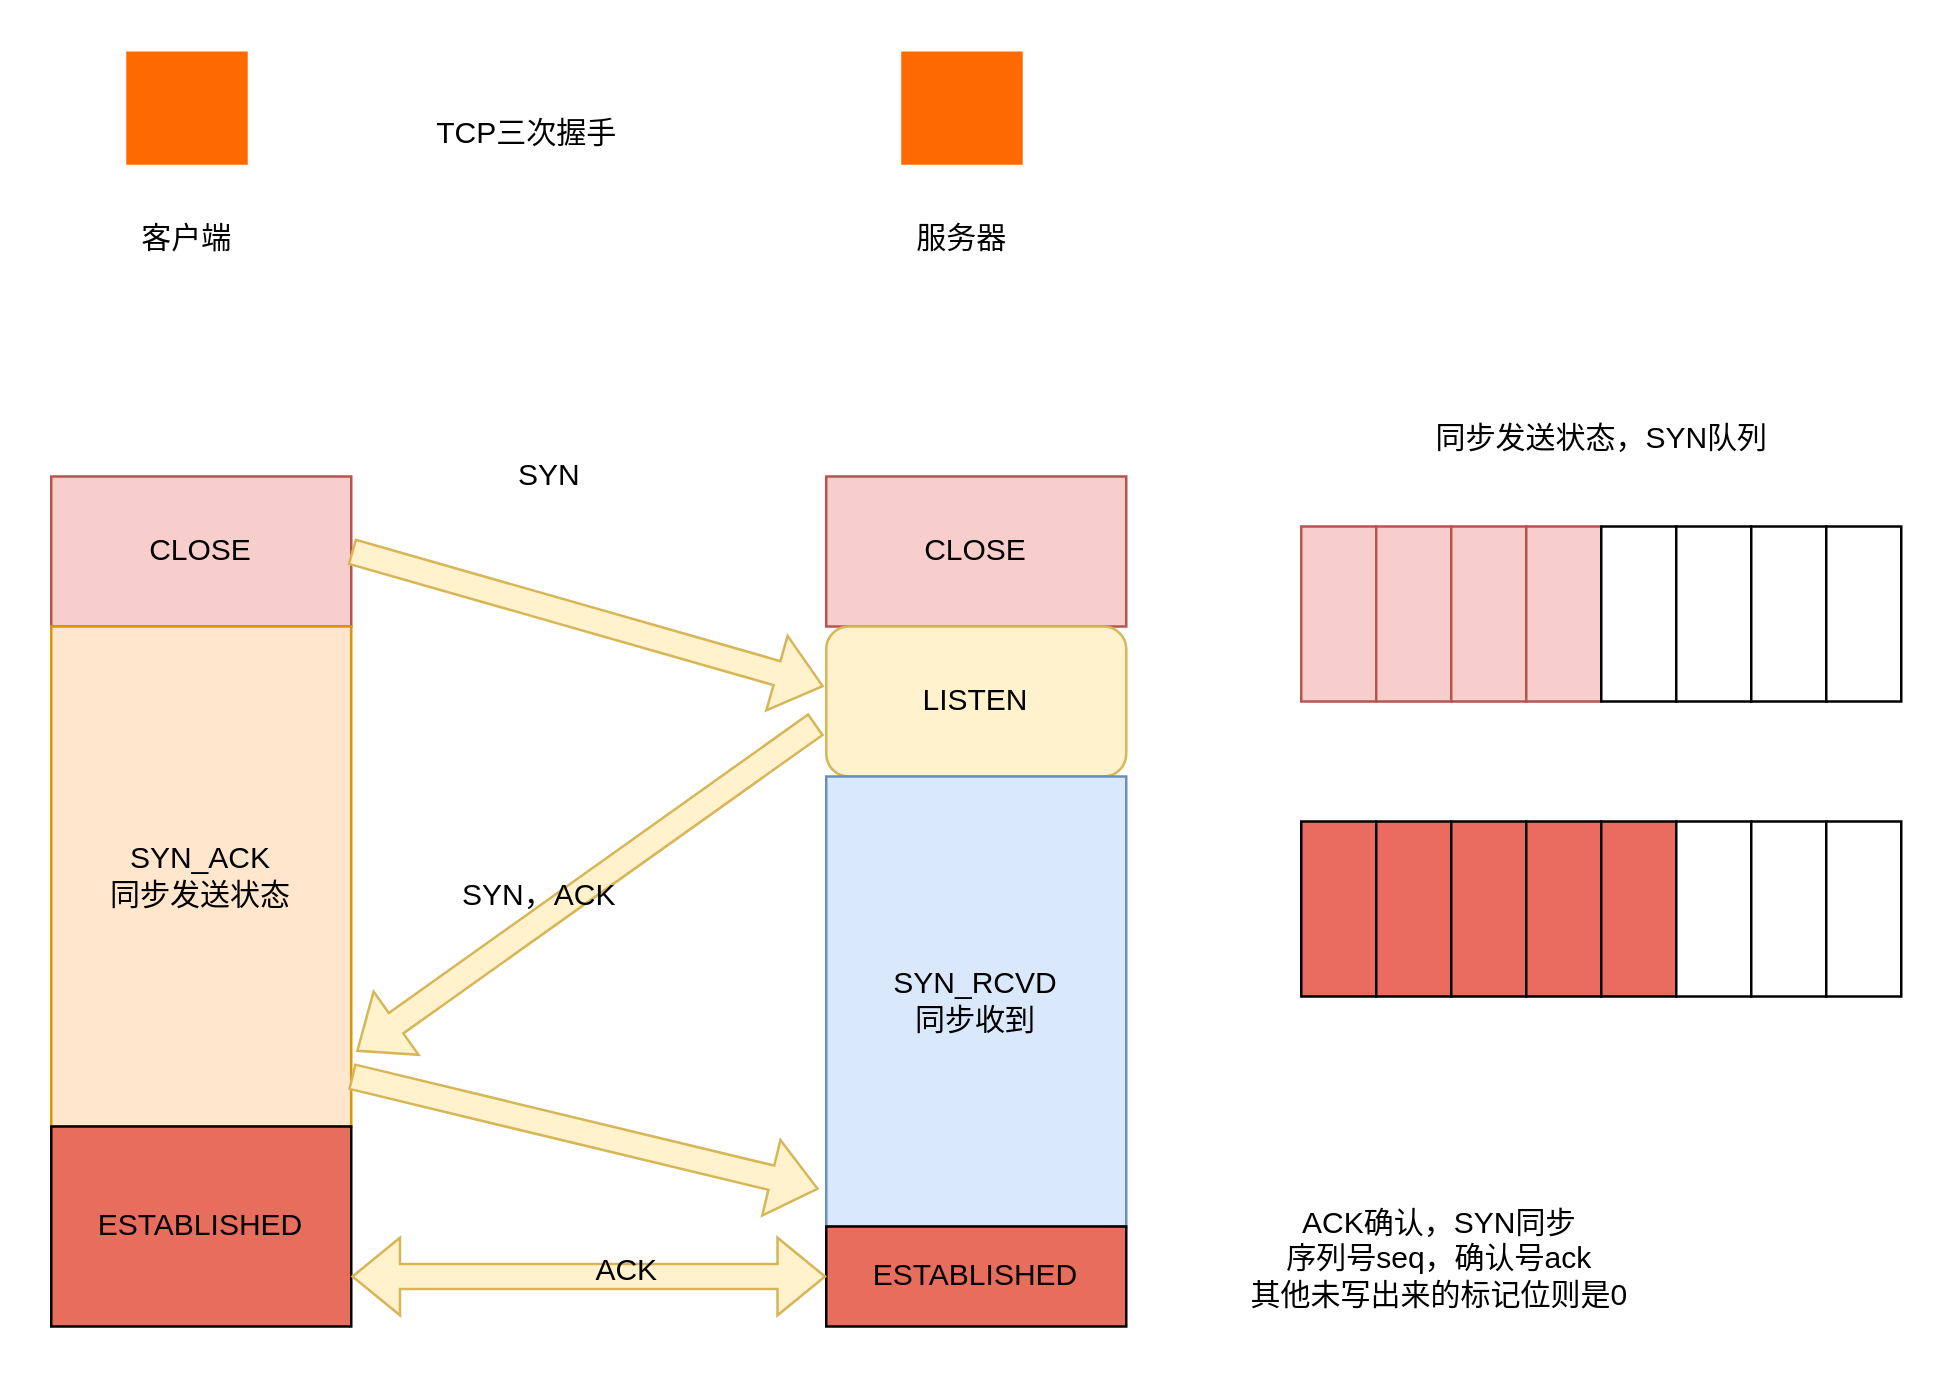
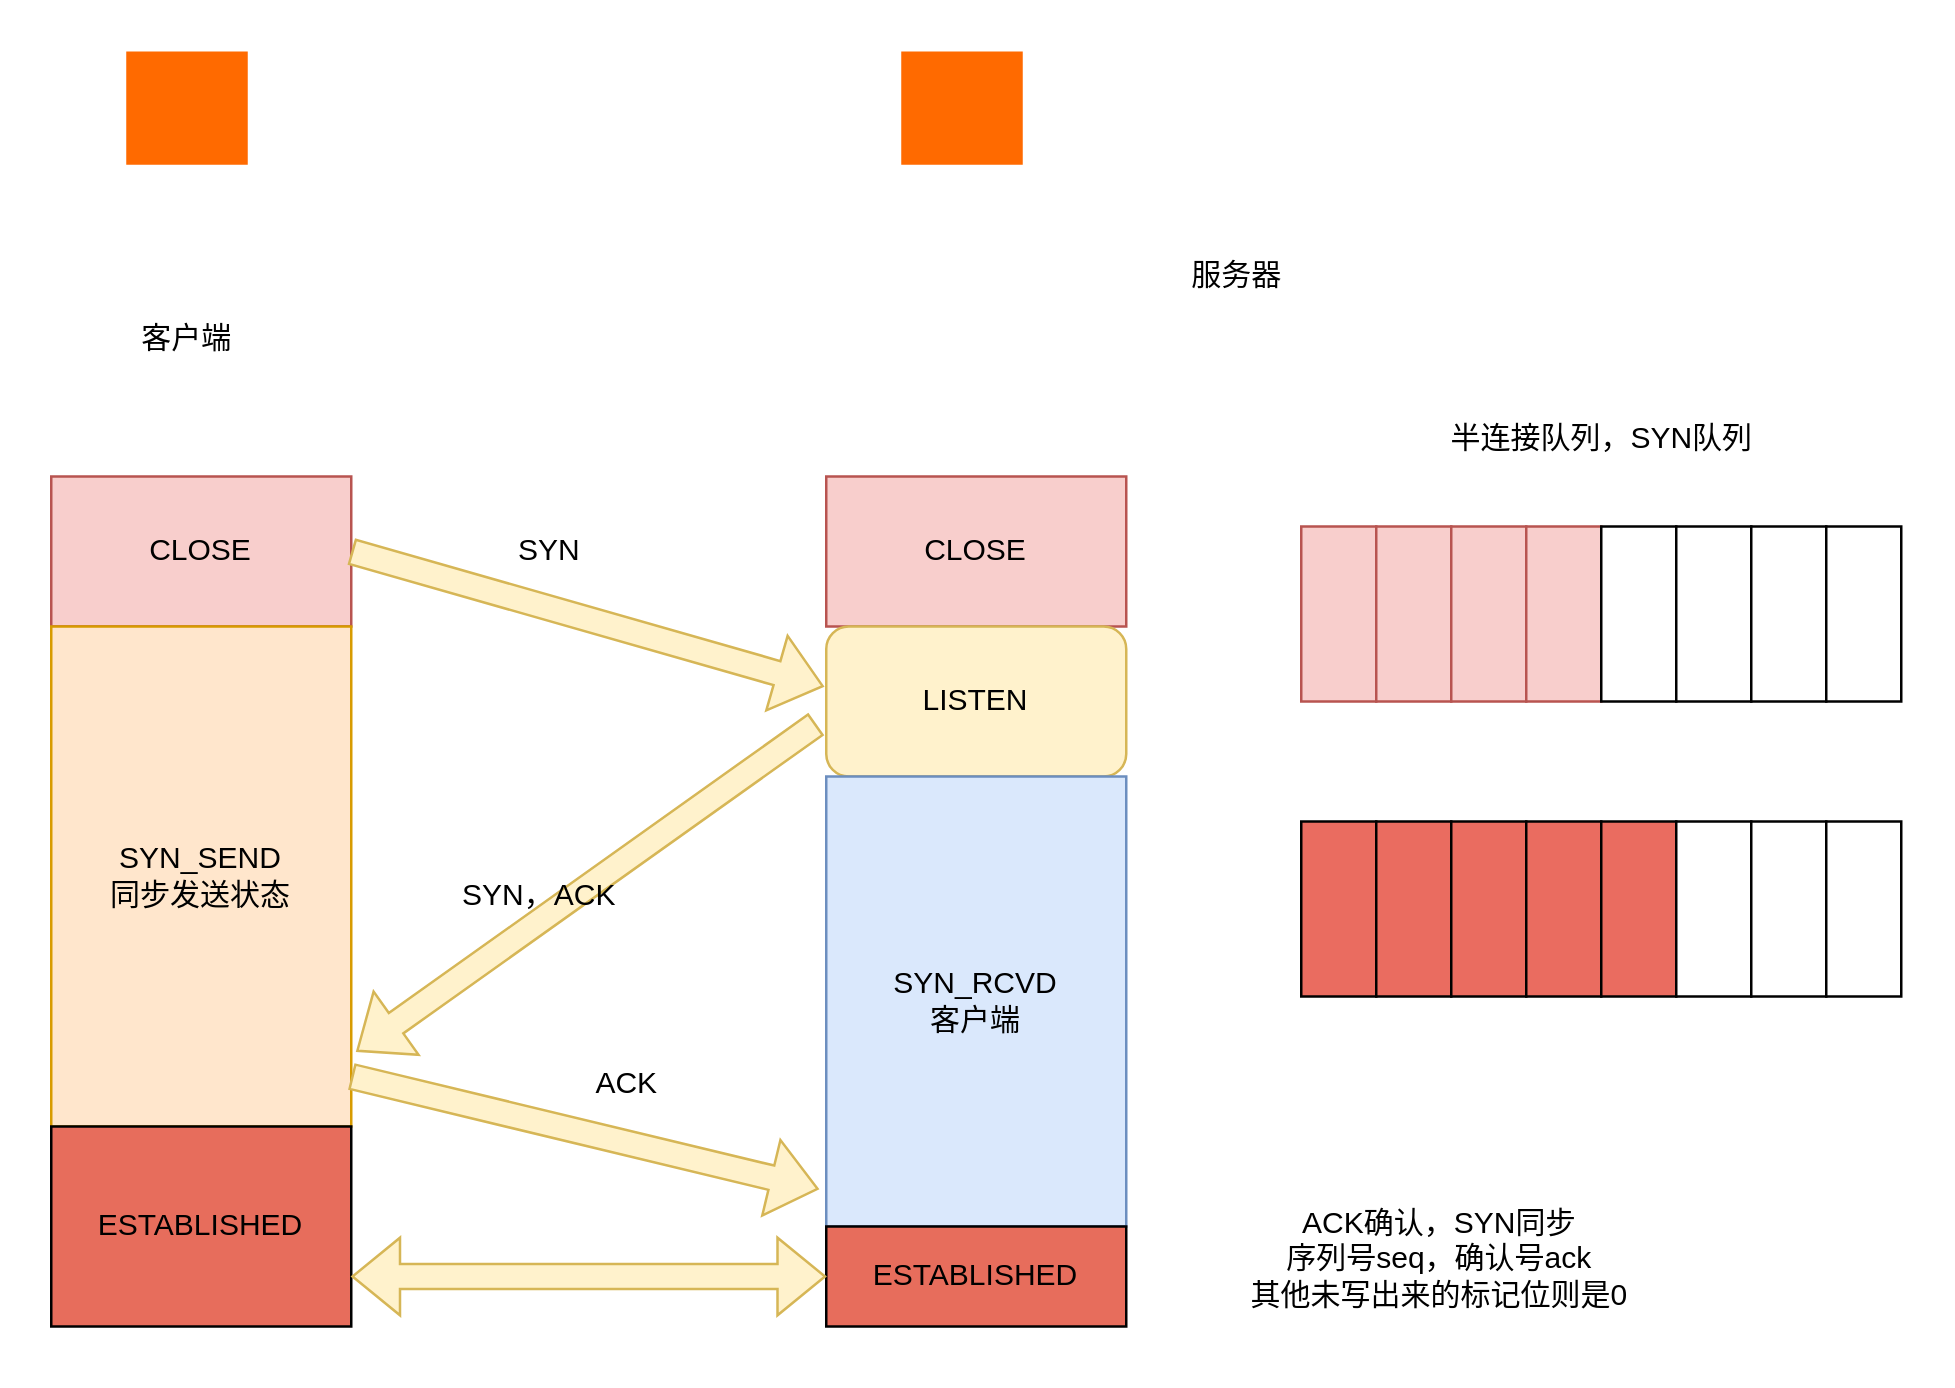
(526, 134) -> none
(187, 239) -> (187, 339)
(962, 239) -> (1237, 276)
(1603, 439) -> (1603, 439)
(549, 476) -> (549, 551)
(201, 876) -> (201, 876)
(976, 1001) -> (976, 1001)
(626, 1271) -> (626, 1084)
